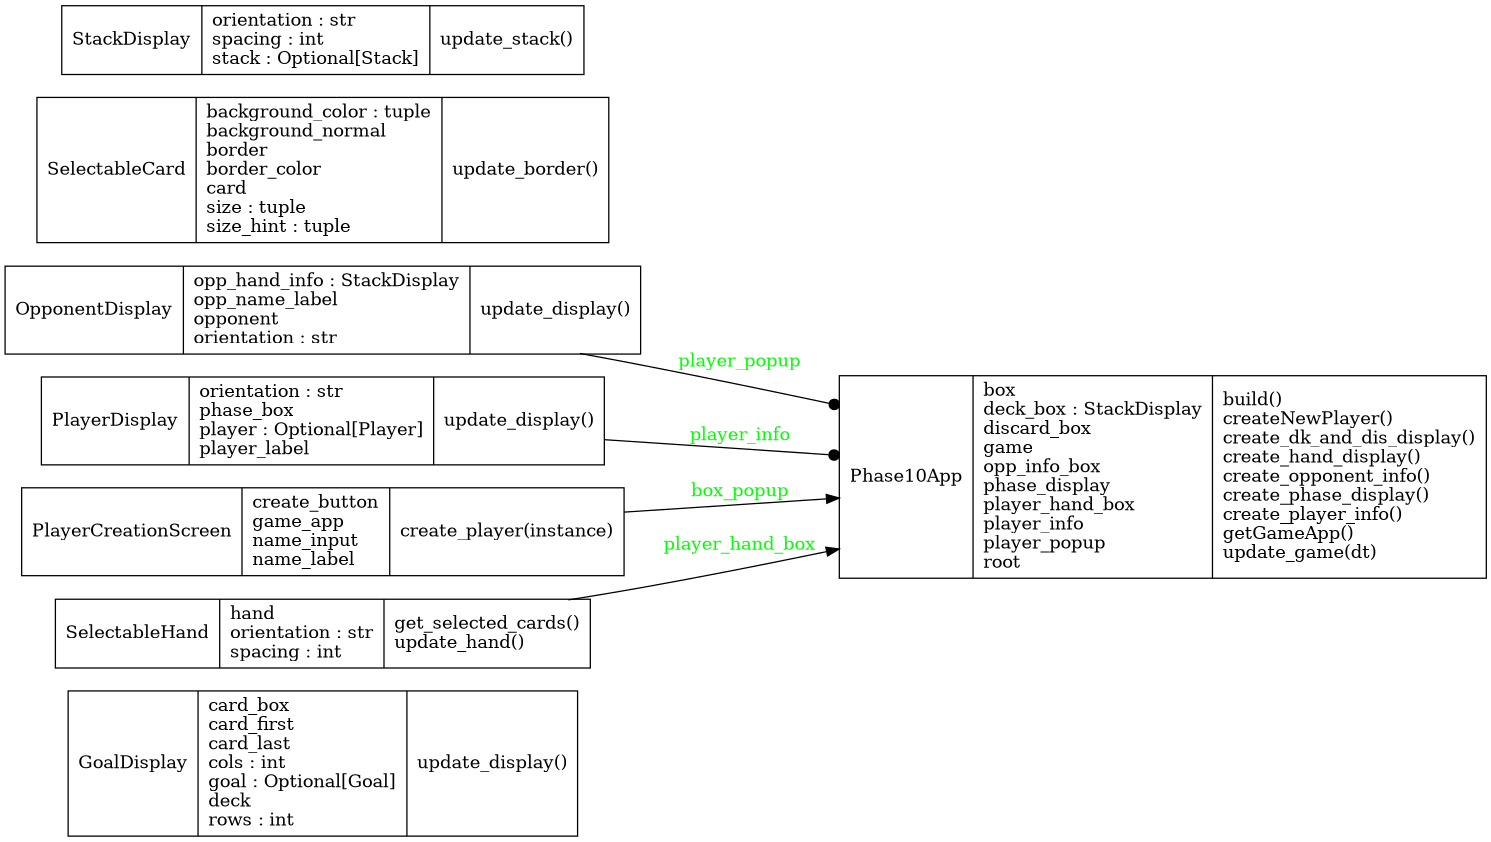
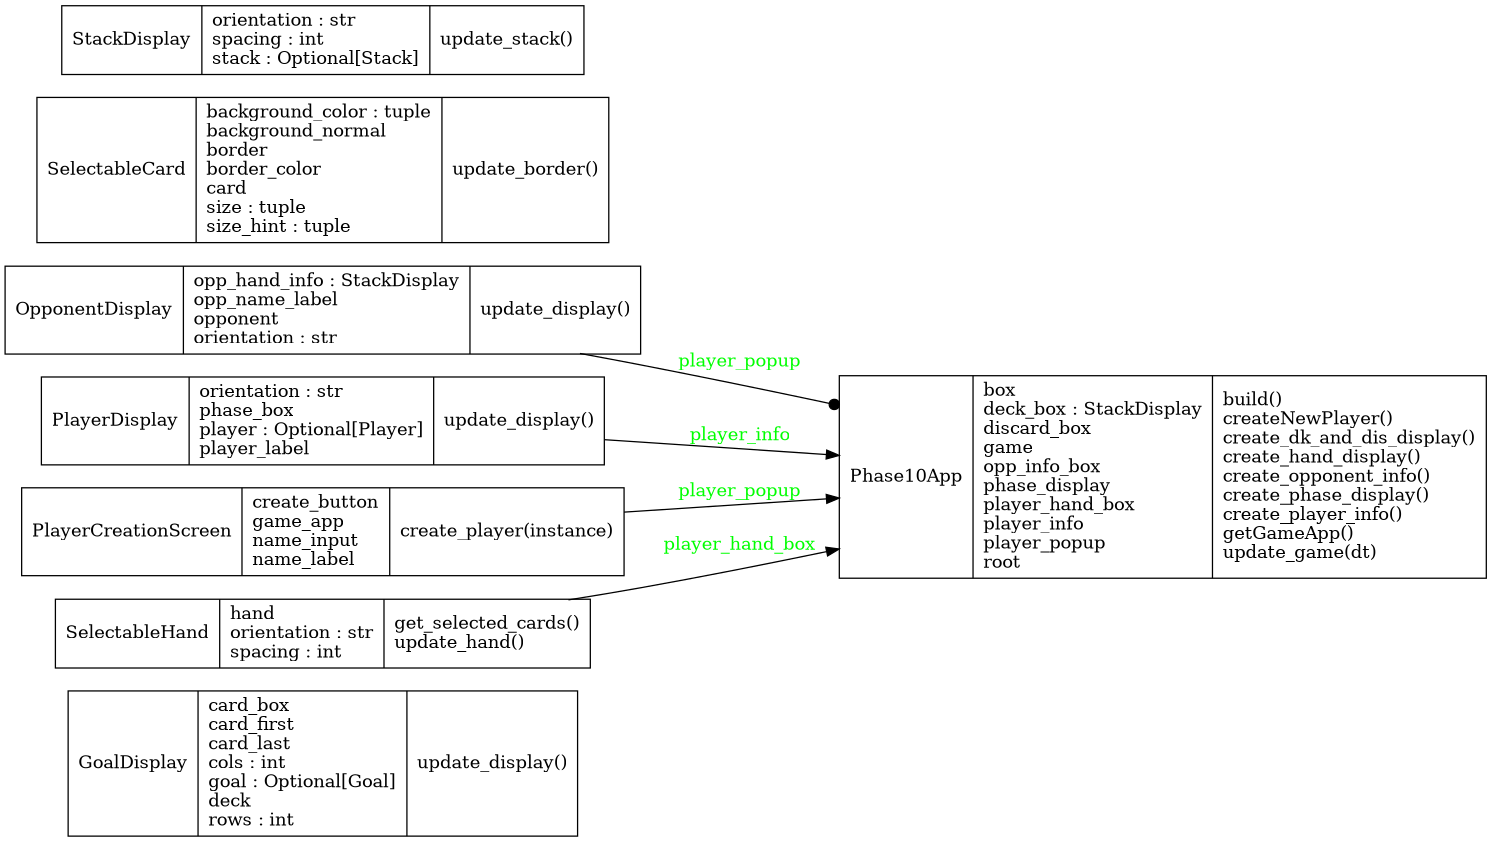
(717, 447) -> (717, 447)
(740, 492) -> (740, 492)
